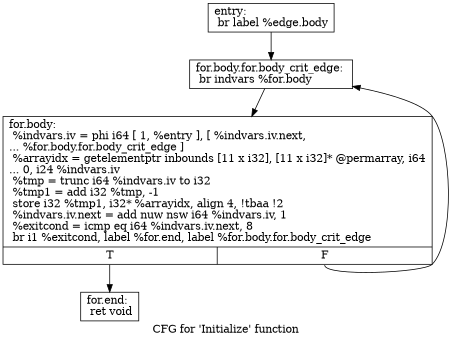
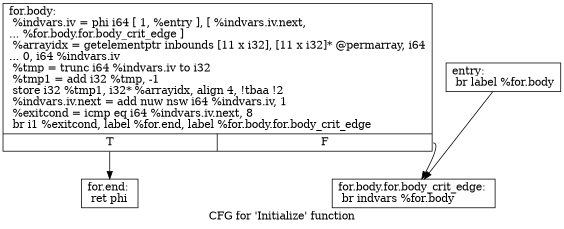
(271, 23) -> (503, 83)
(260, 99) -> none
(65, 170) -> (65, 57)
(110, 312) -> (107, 199)
